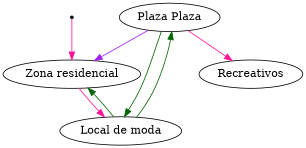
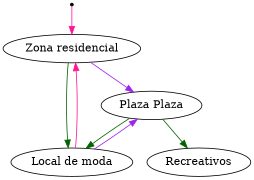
(207, 43) -> (172, 131)
(125, 44) -> (109, 75)
(158, 80) -> (113, 137)
(89, 100) -> (67, 101)
(104, 105) -> (77, 109)
